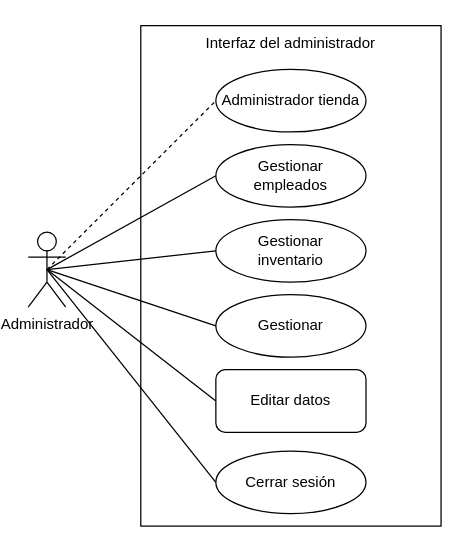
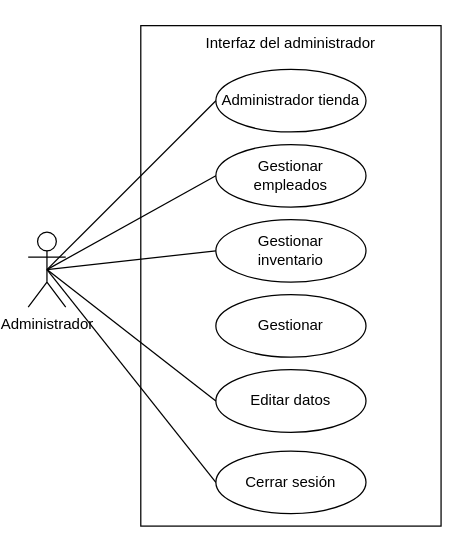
(134, 182) -> (134, 182)
(136, 299) -> none
(291, 401) -> (291, 401)
